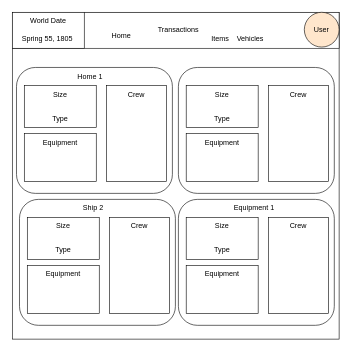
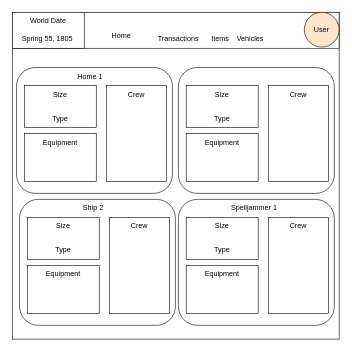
(179, 30) -> (179, 39)
(254, 209) -> (254, 209)
